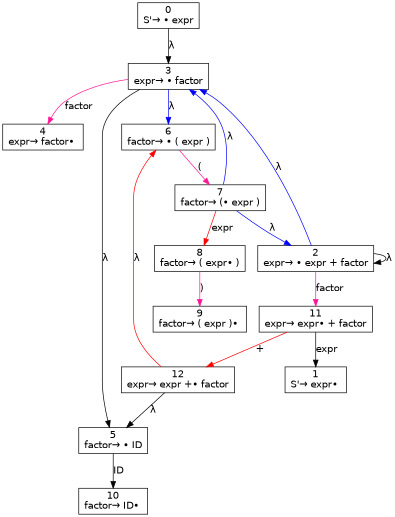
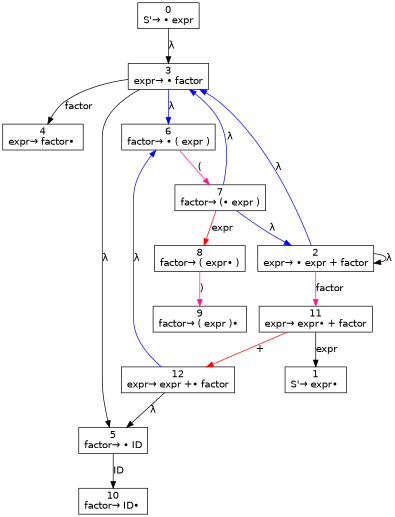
(85, 91) -> (85, 91)
(134, 264) -> (134, 264)
